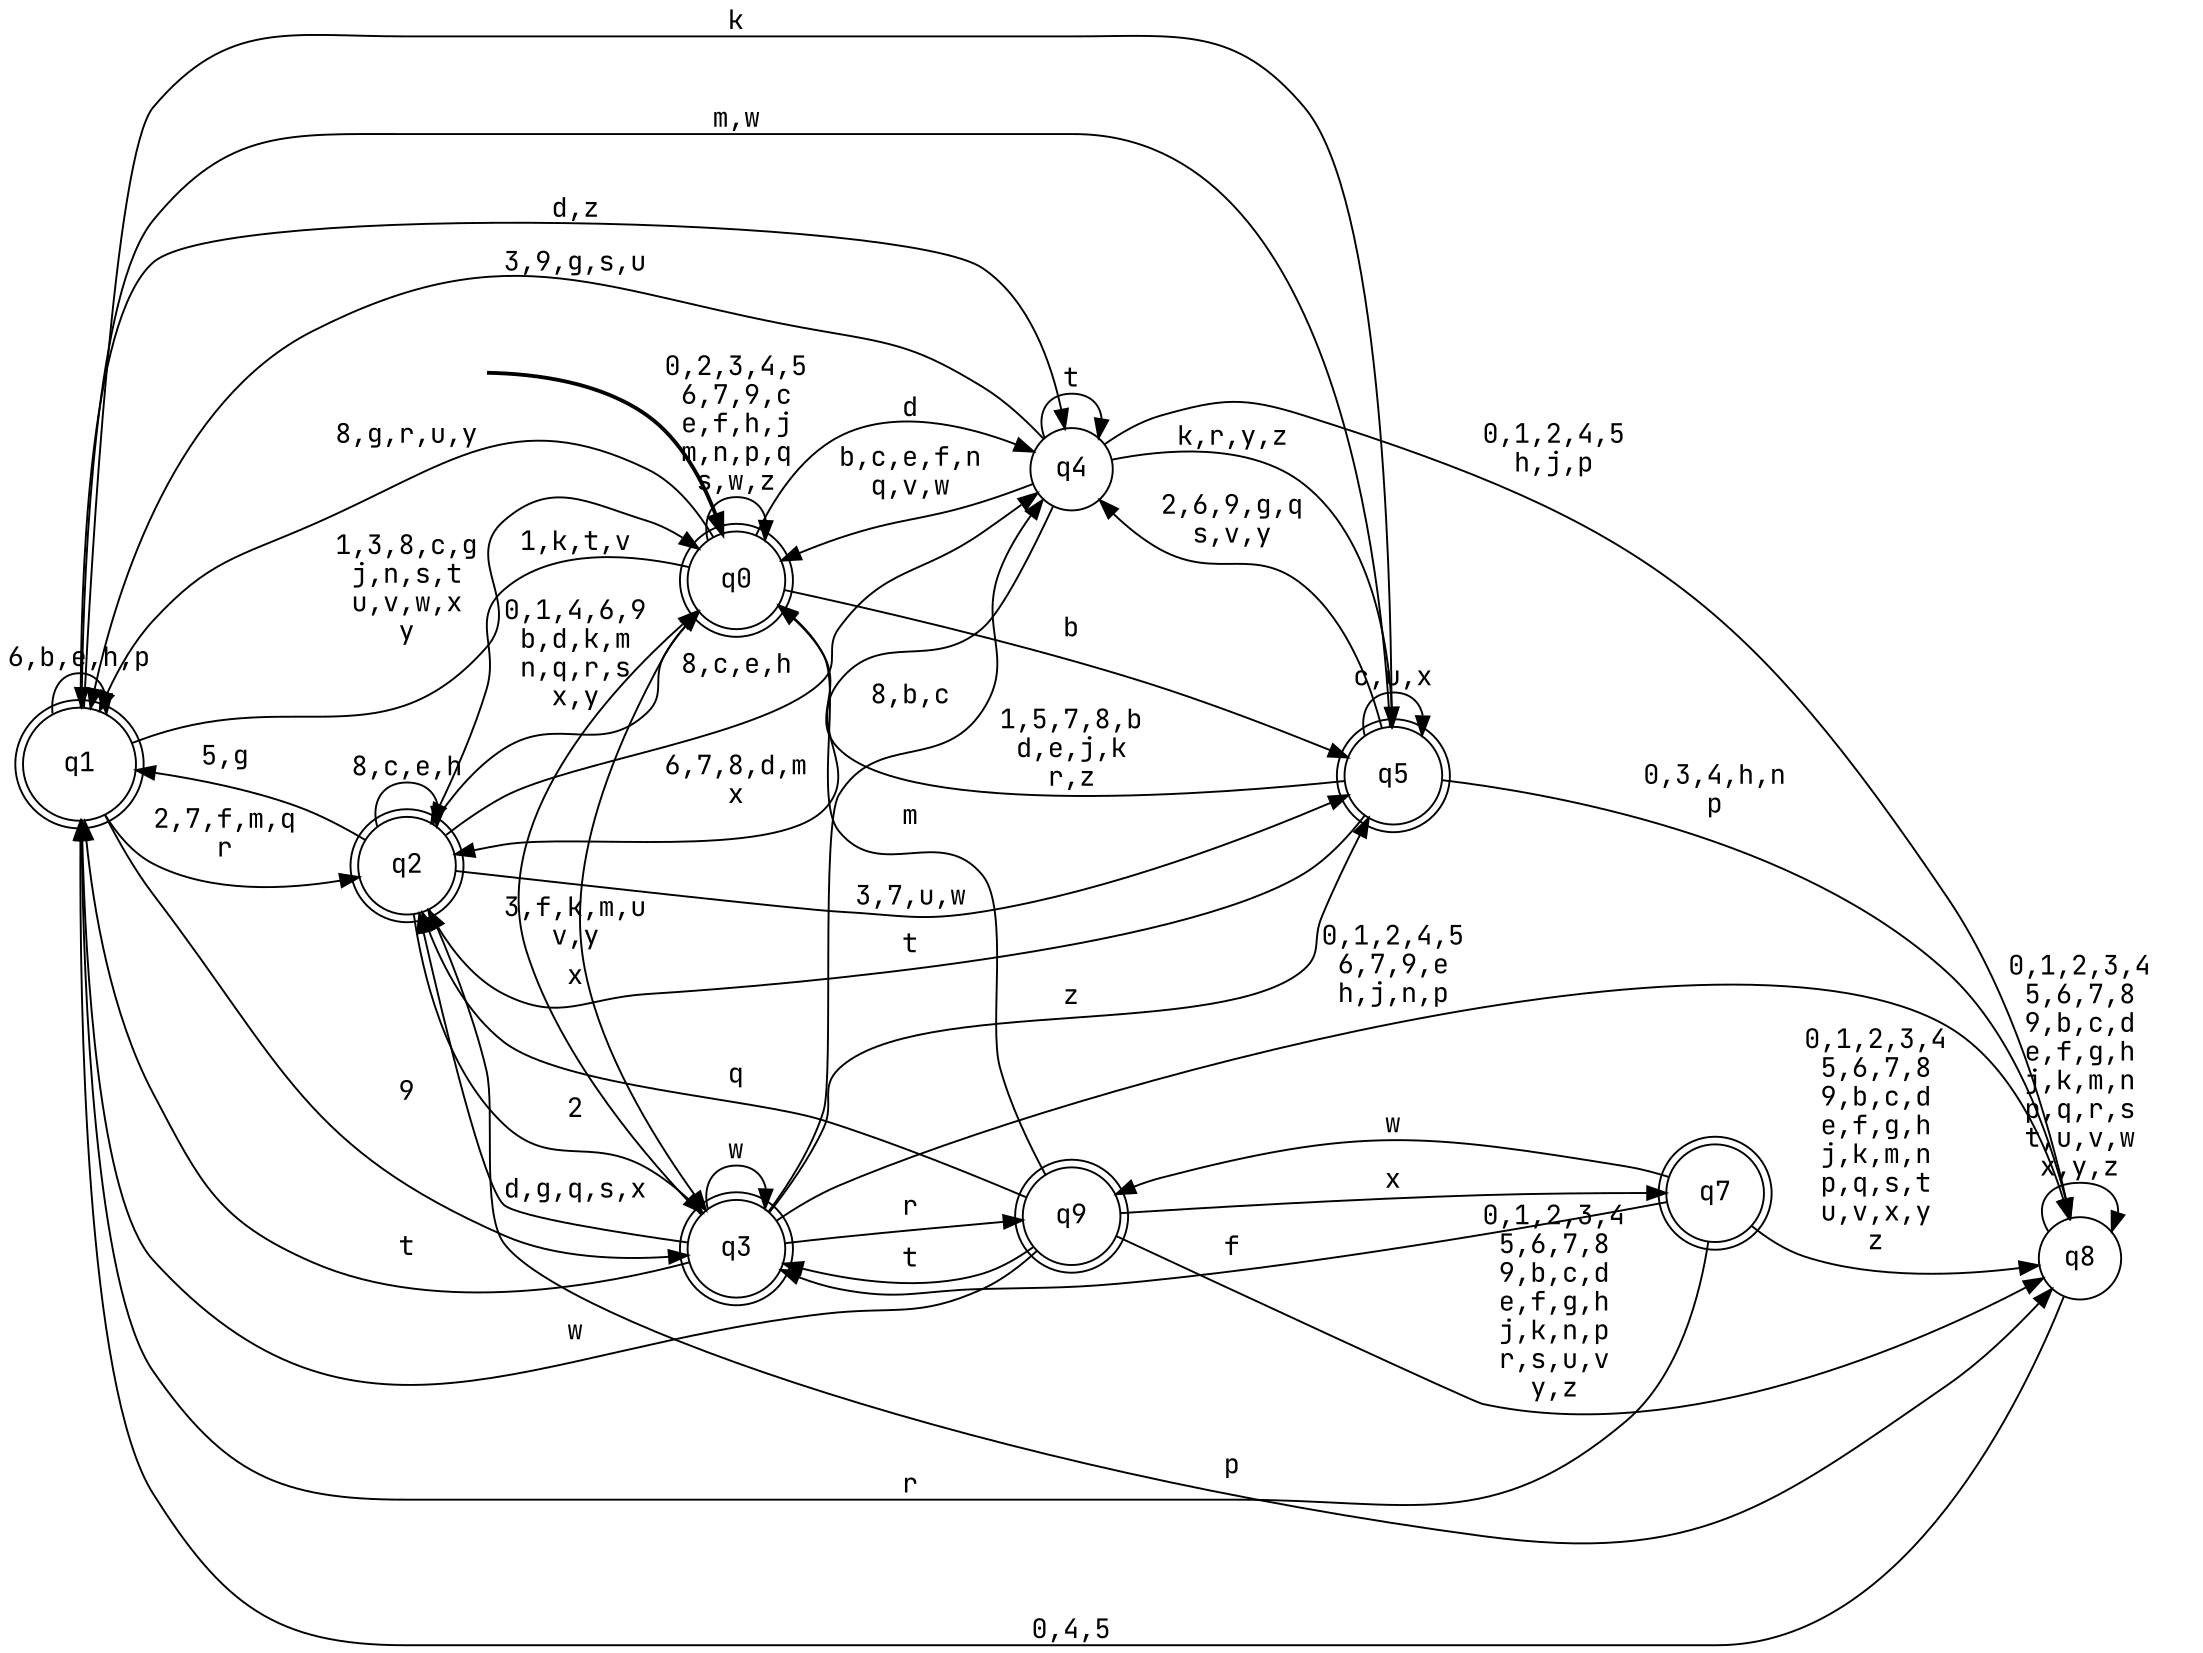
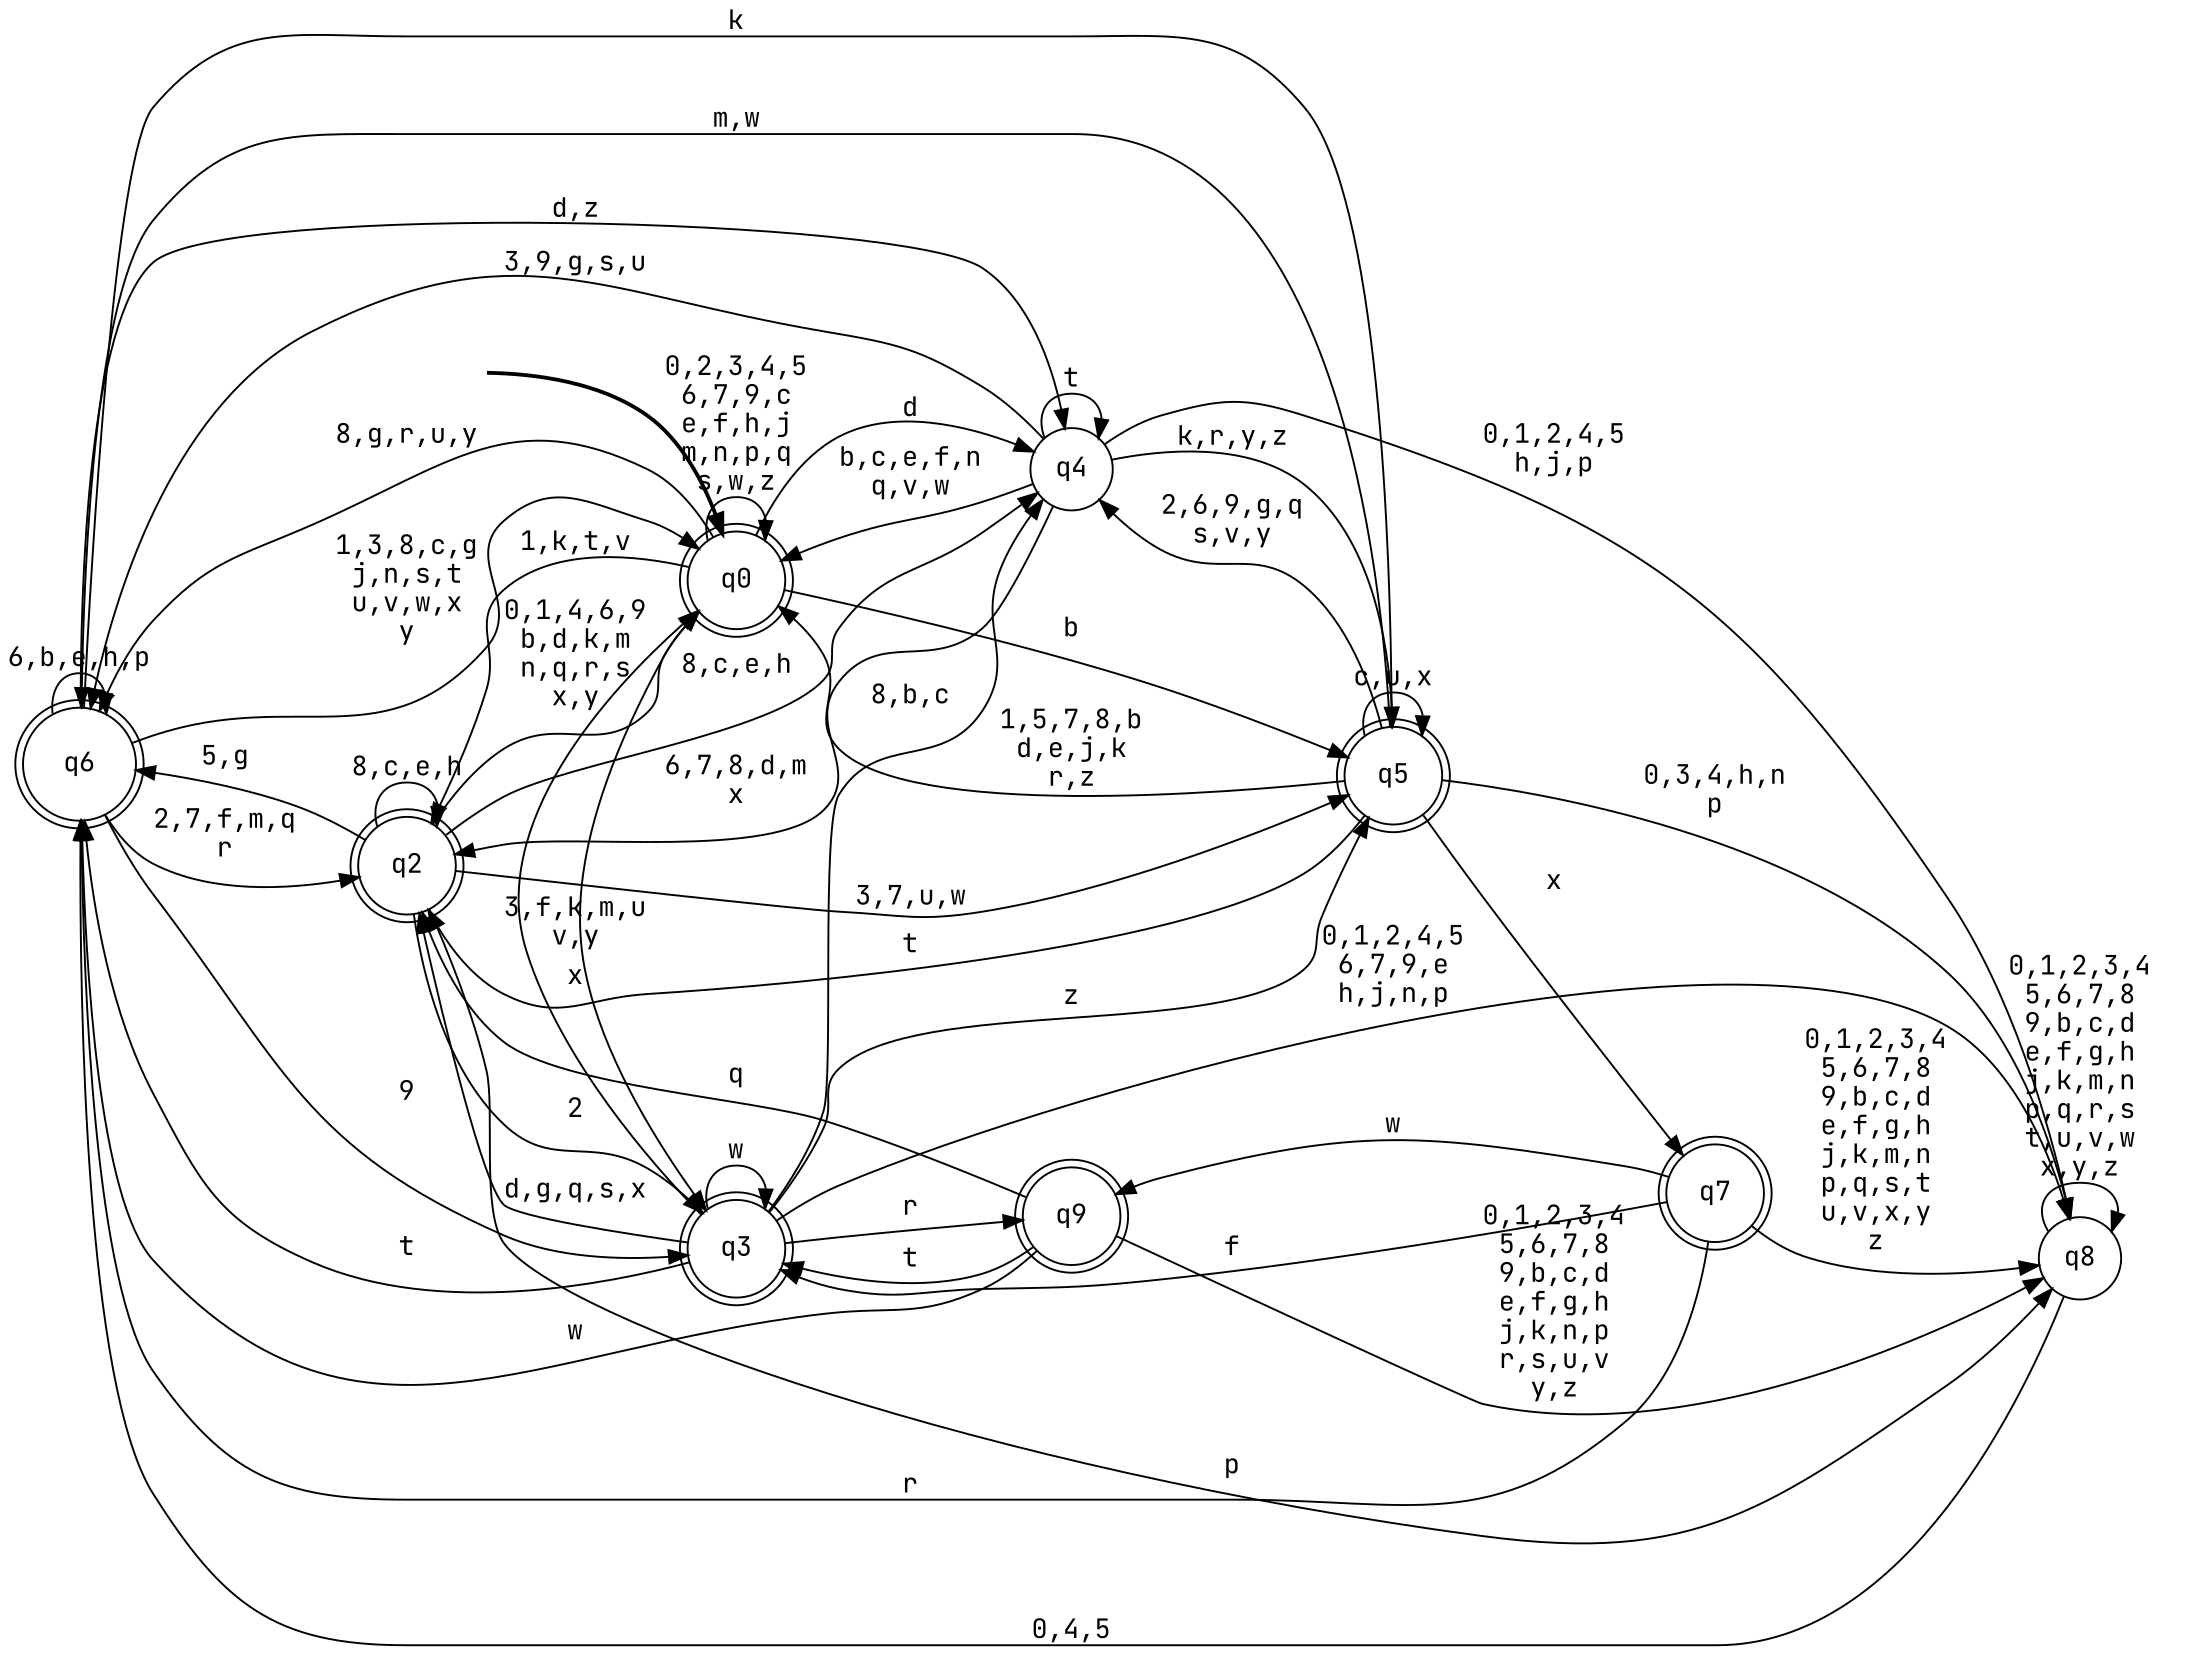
(79, 764) -> (79, 764)
(953, 855) -> none
(1384, 1199) -> (1545, 979)
